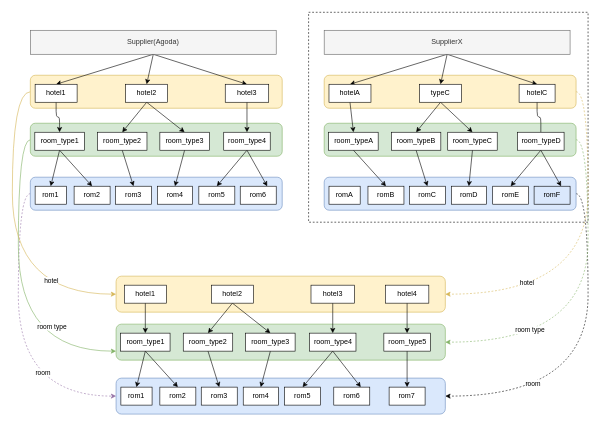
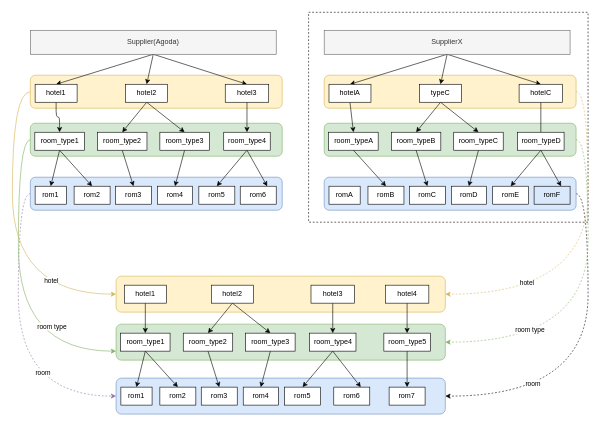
(537, 93) -> (541, 93)
(473, 141) -> (479, 141)
